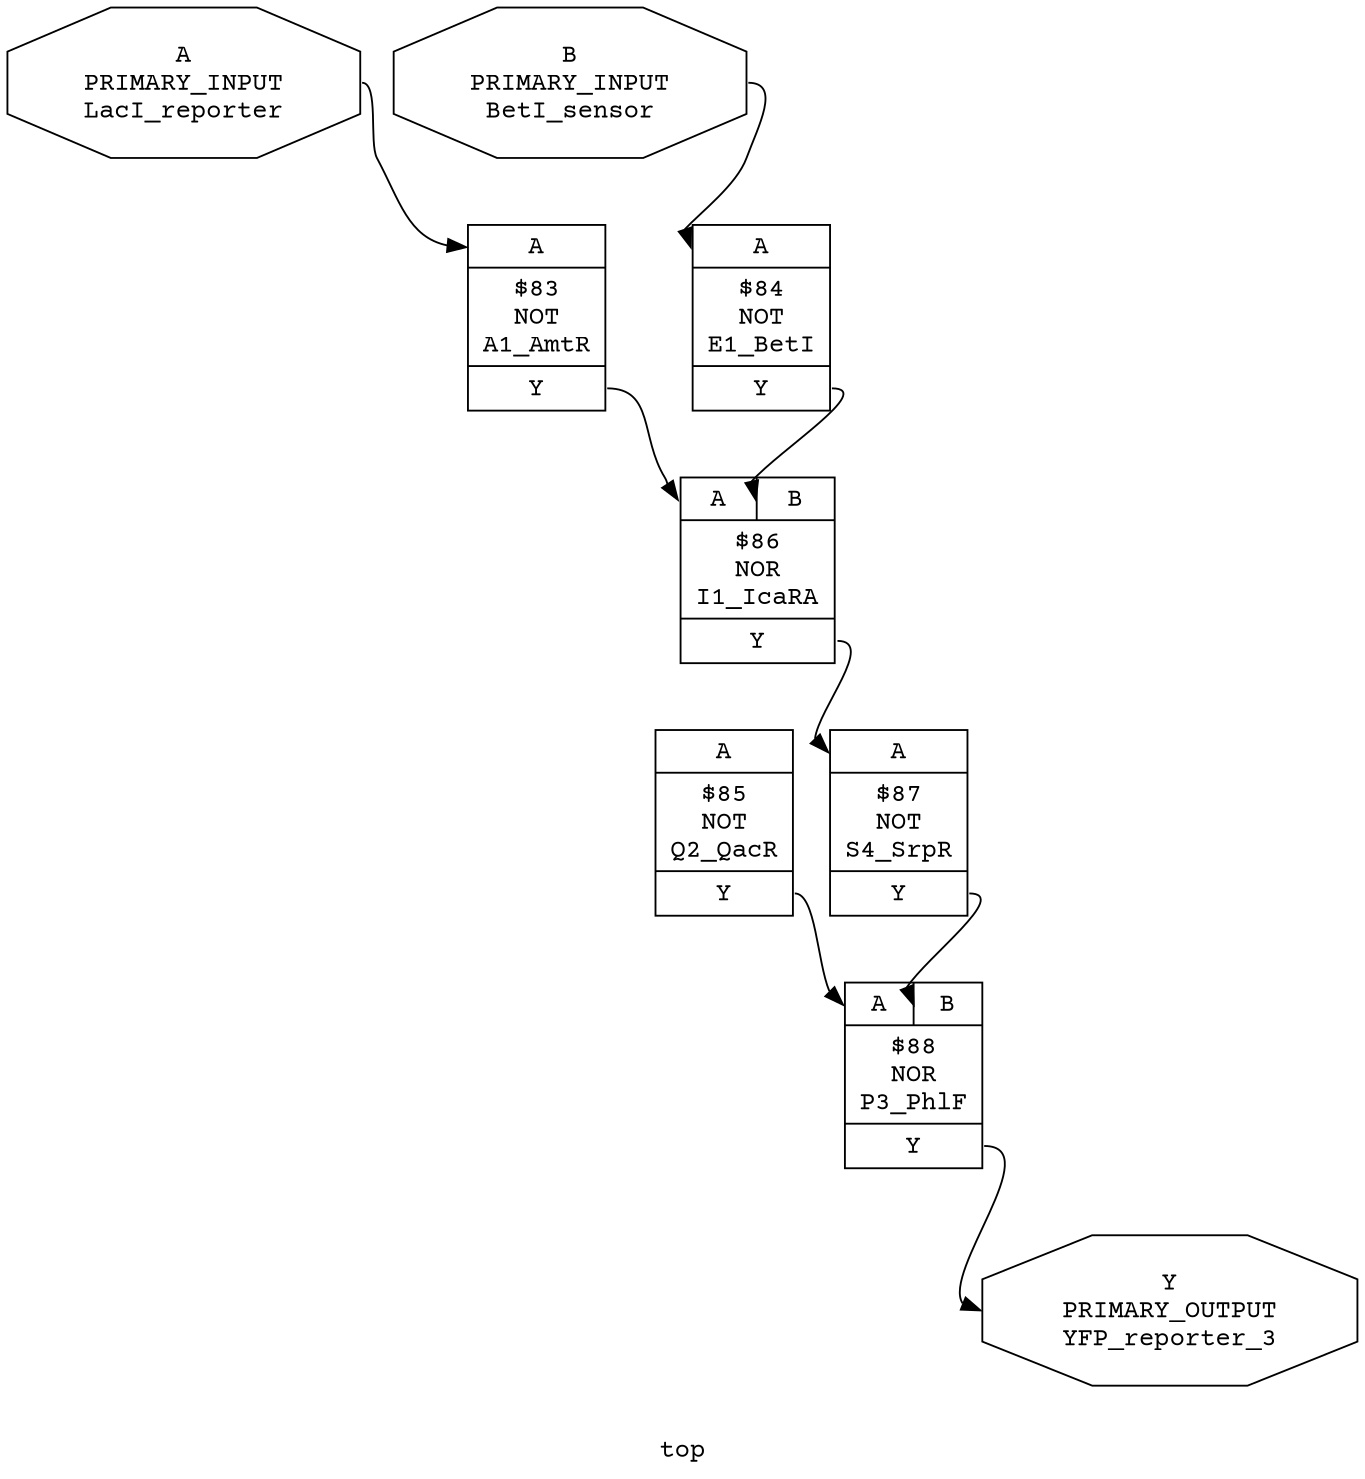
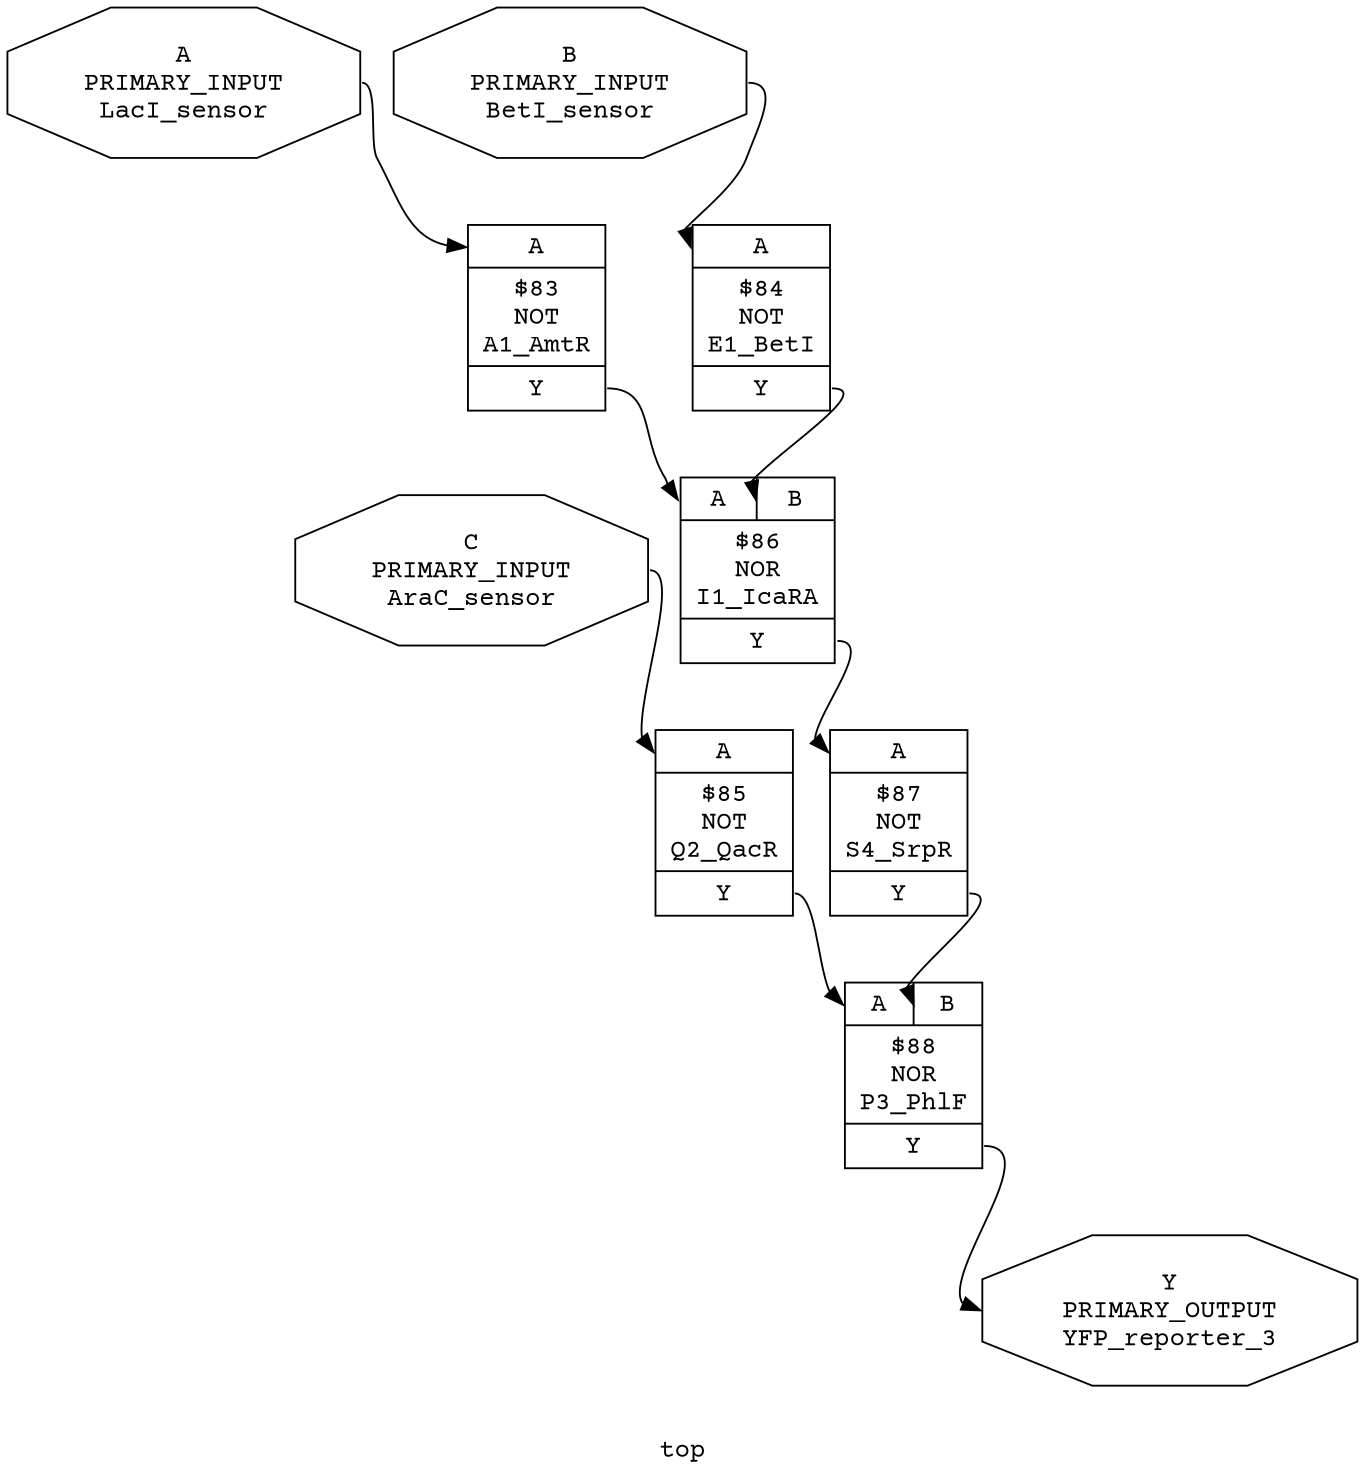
(184, 83) -> (184, 83)
none -> (472, 570)
